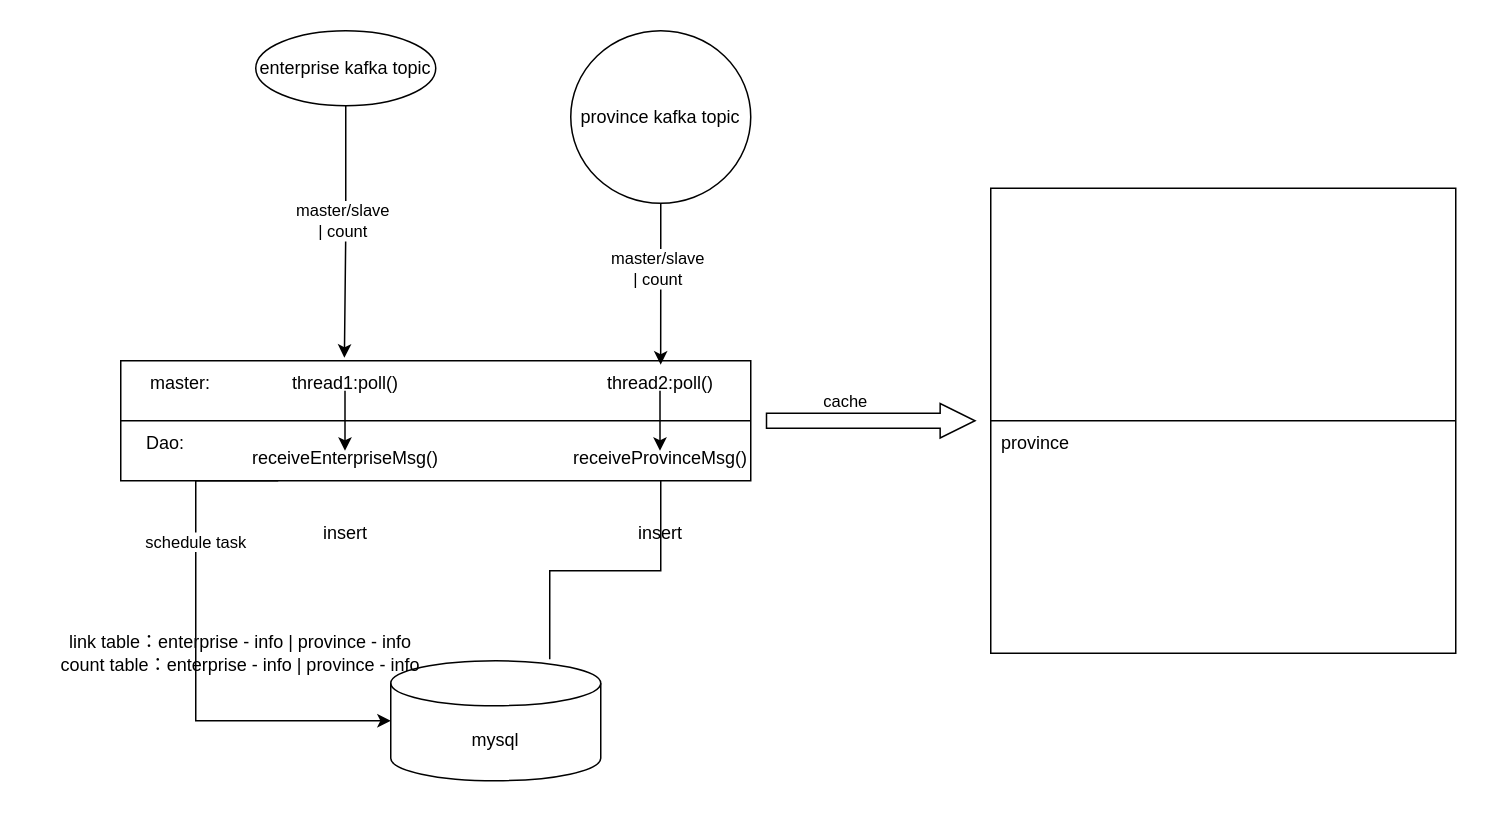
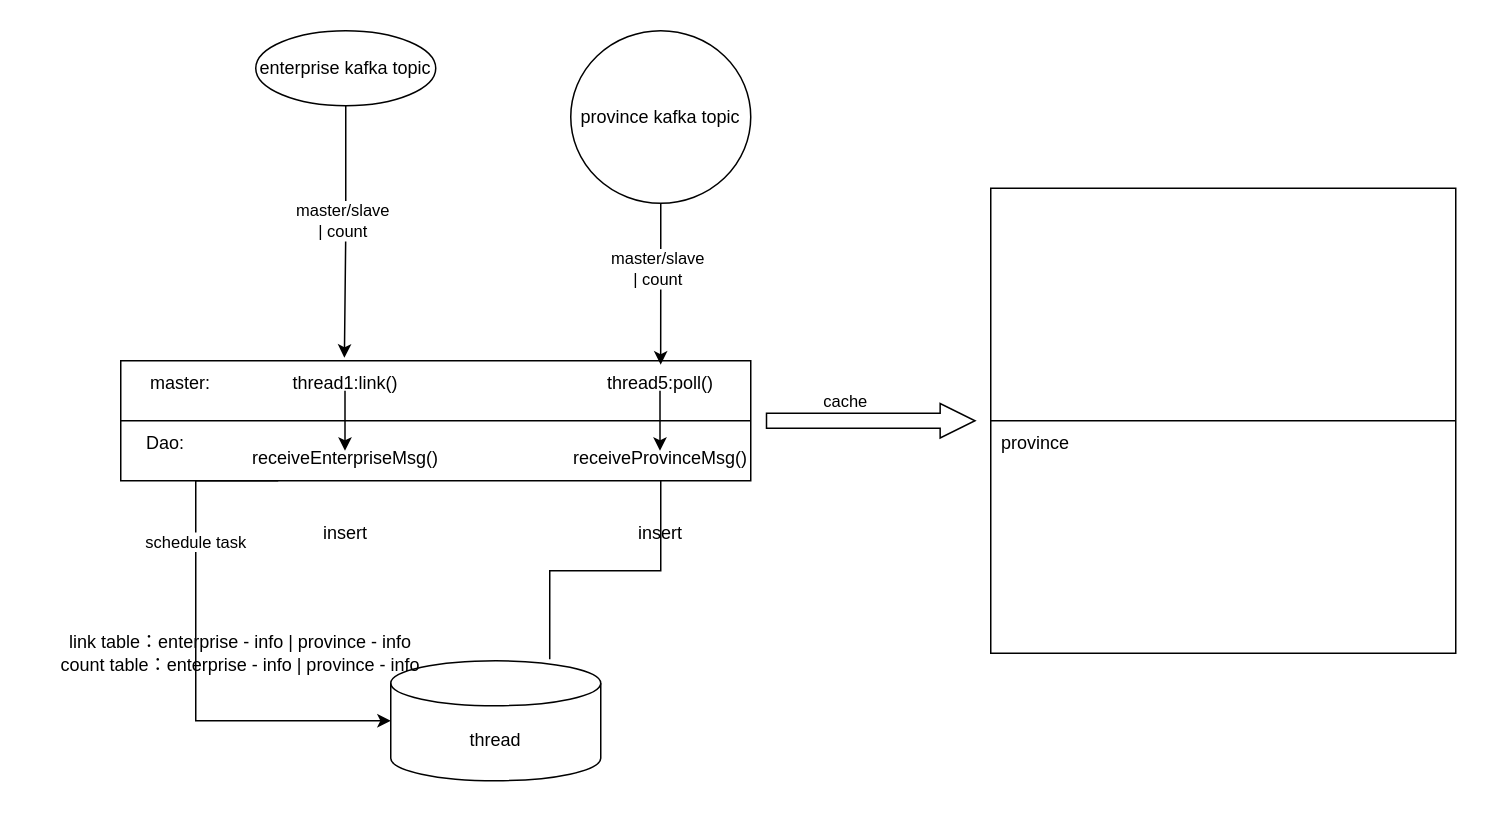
(346, 383) -> (346, 383)
(661, 383) -> (661, 383)
(496, 740) -> (496, 740)
